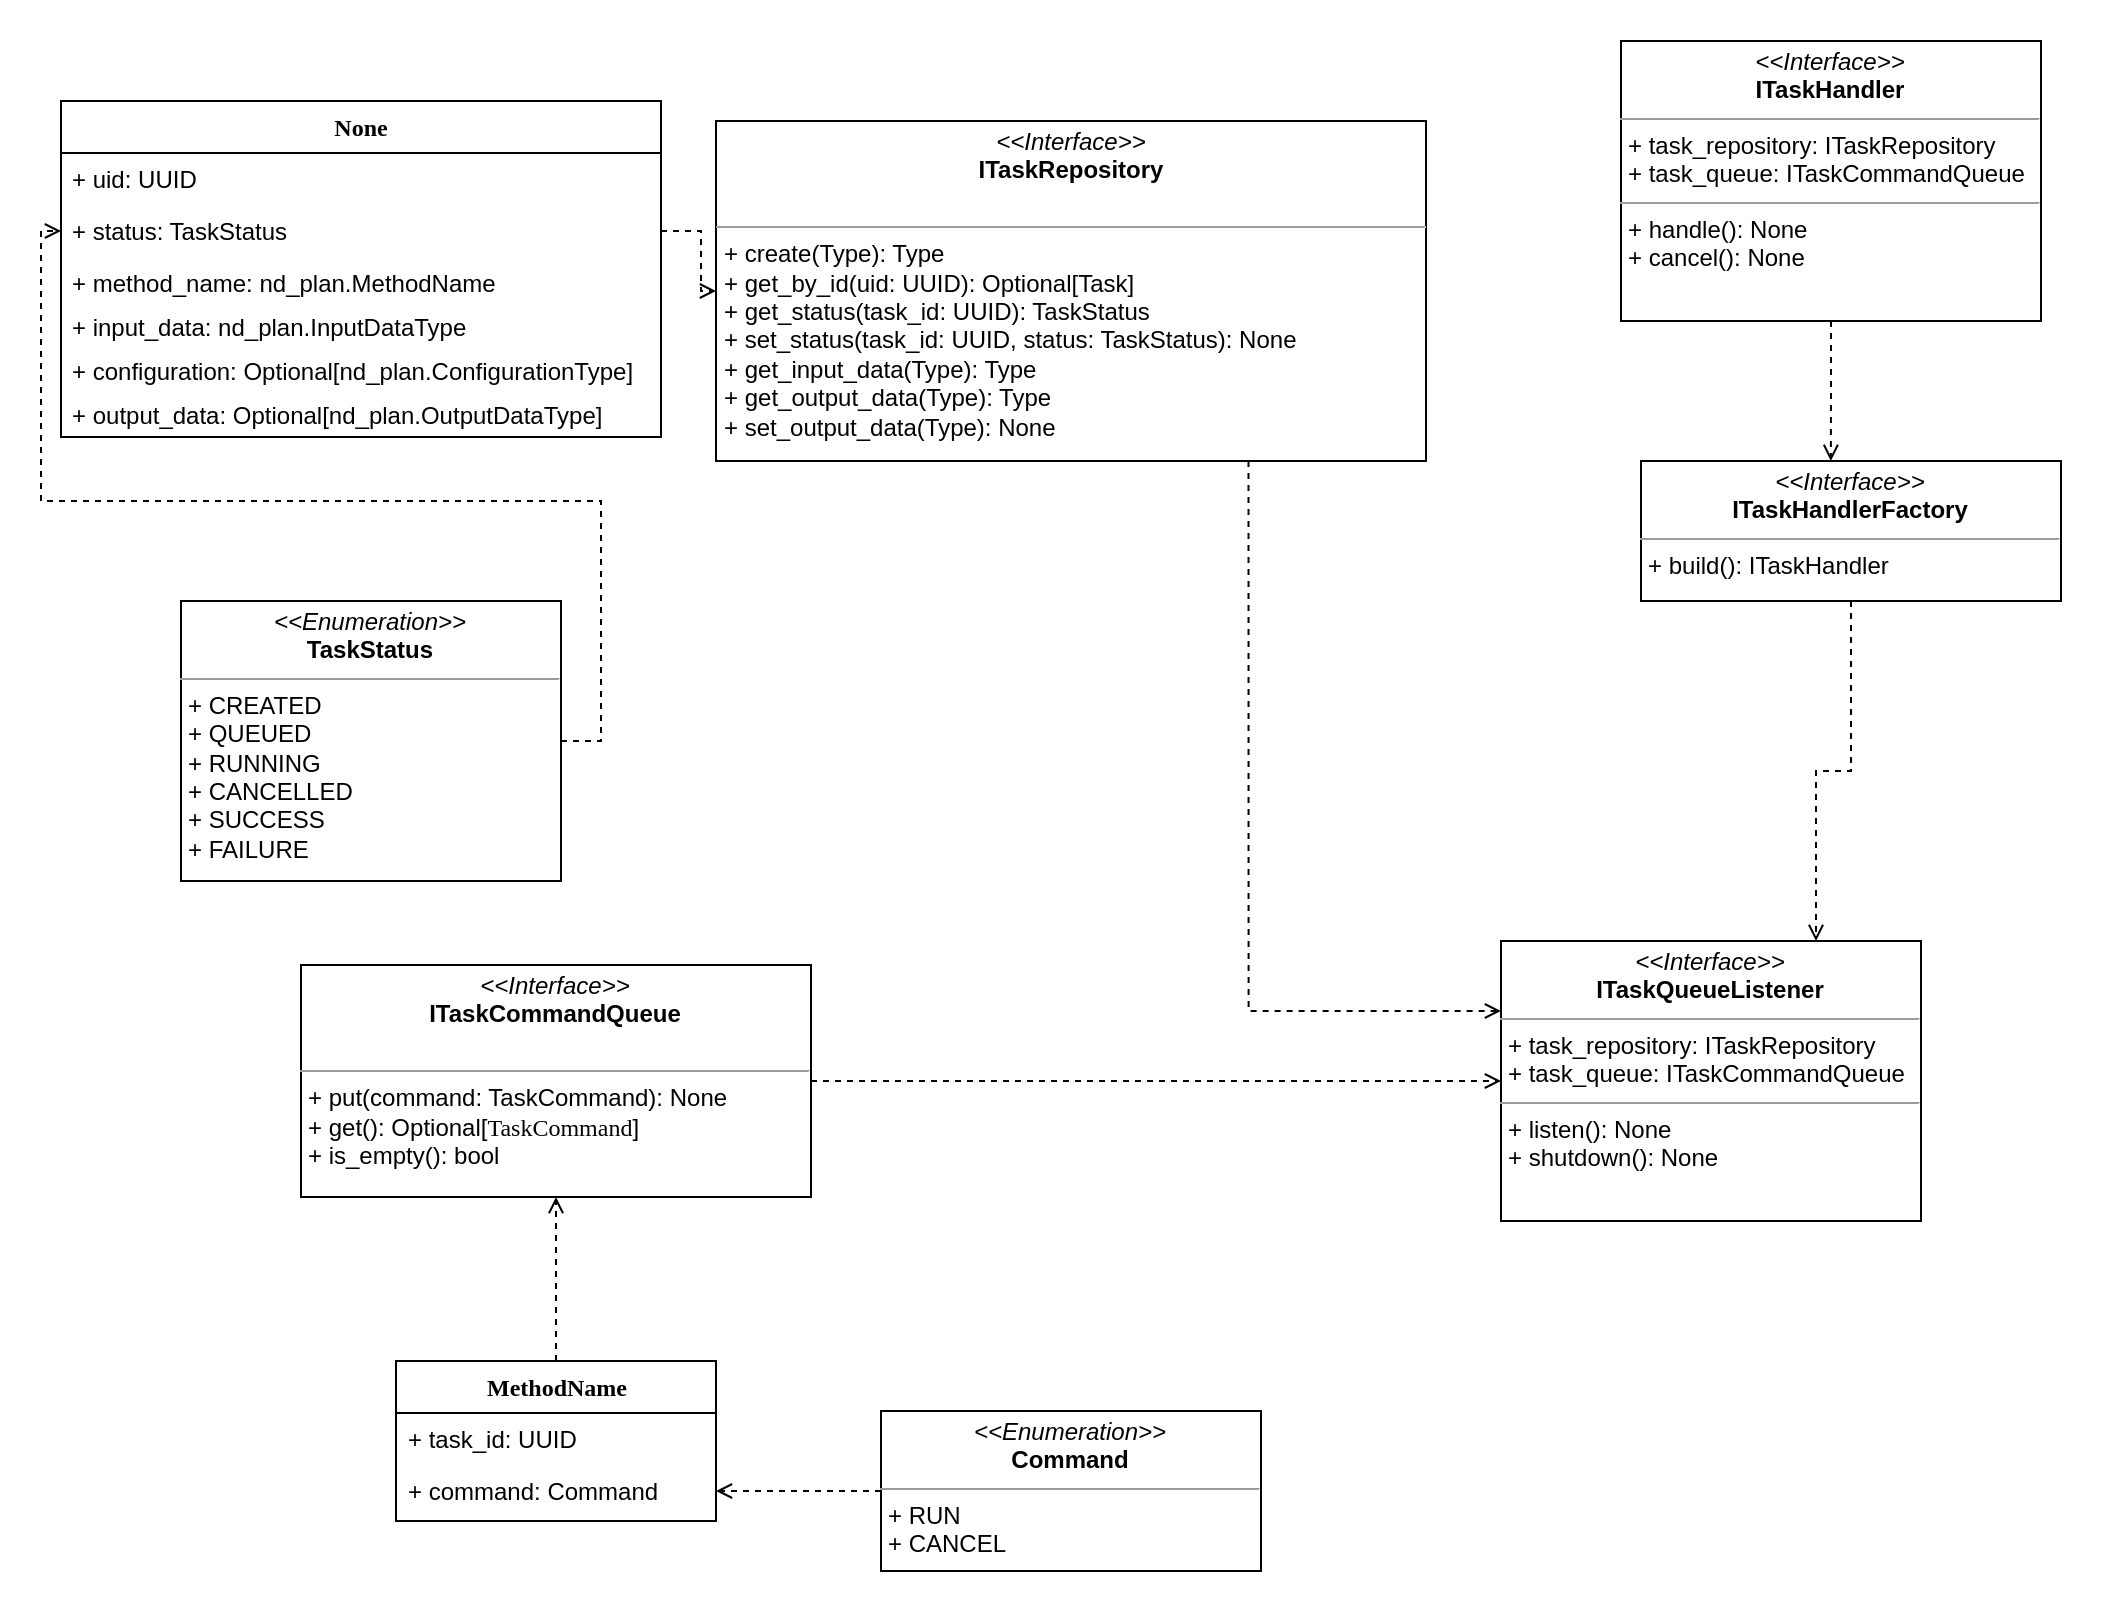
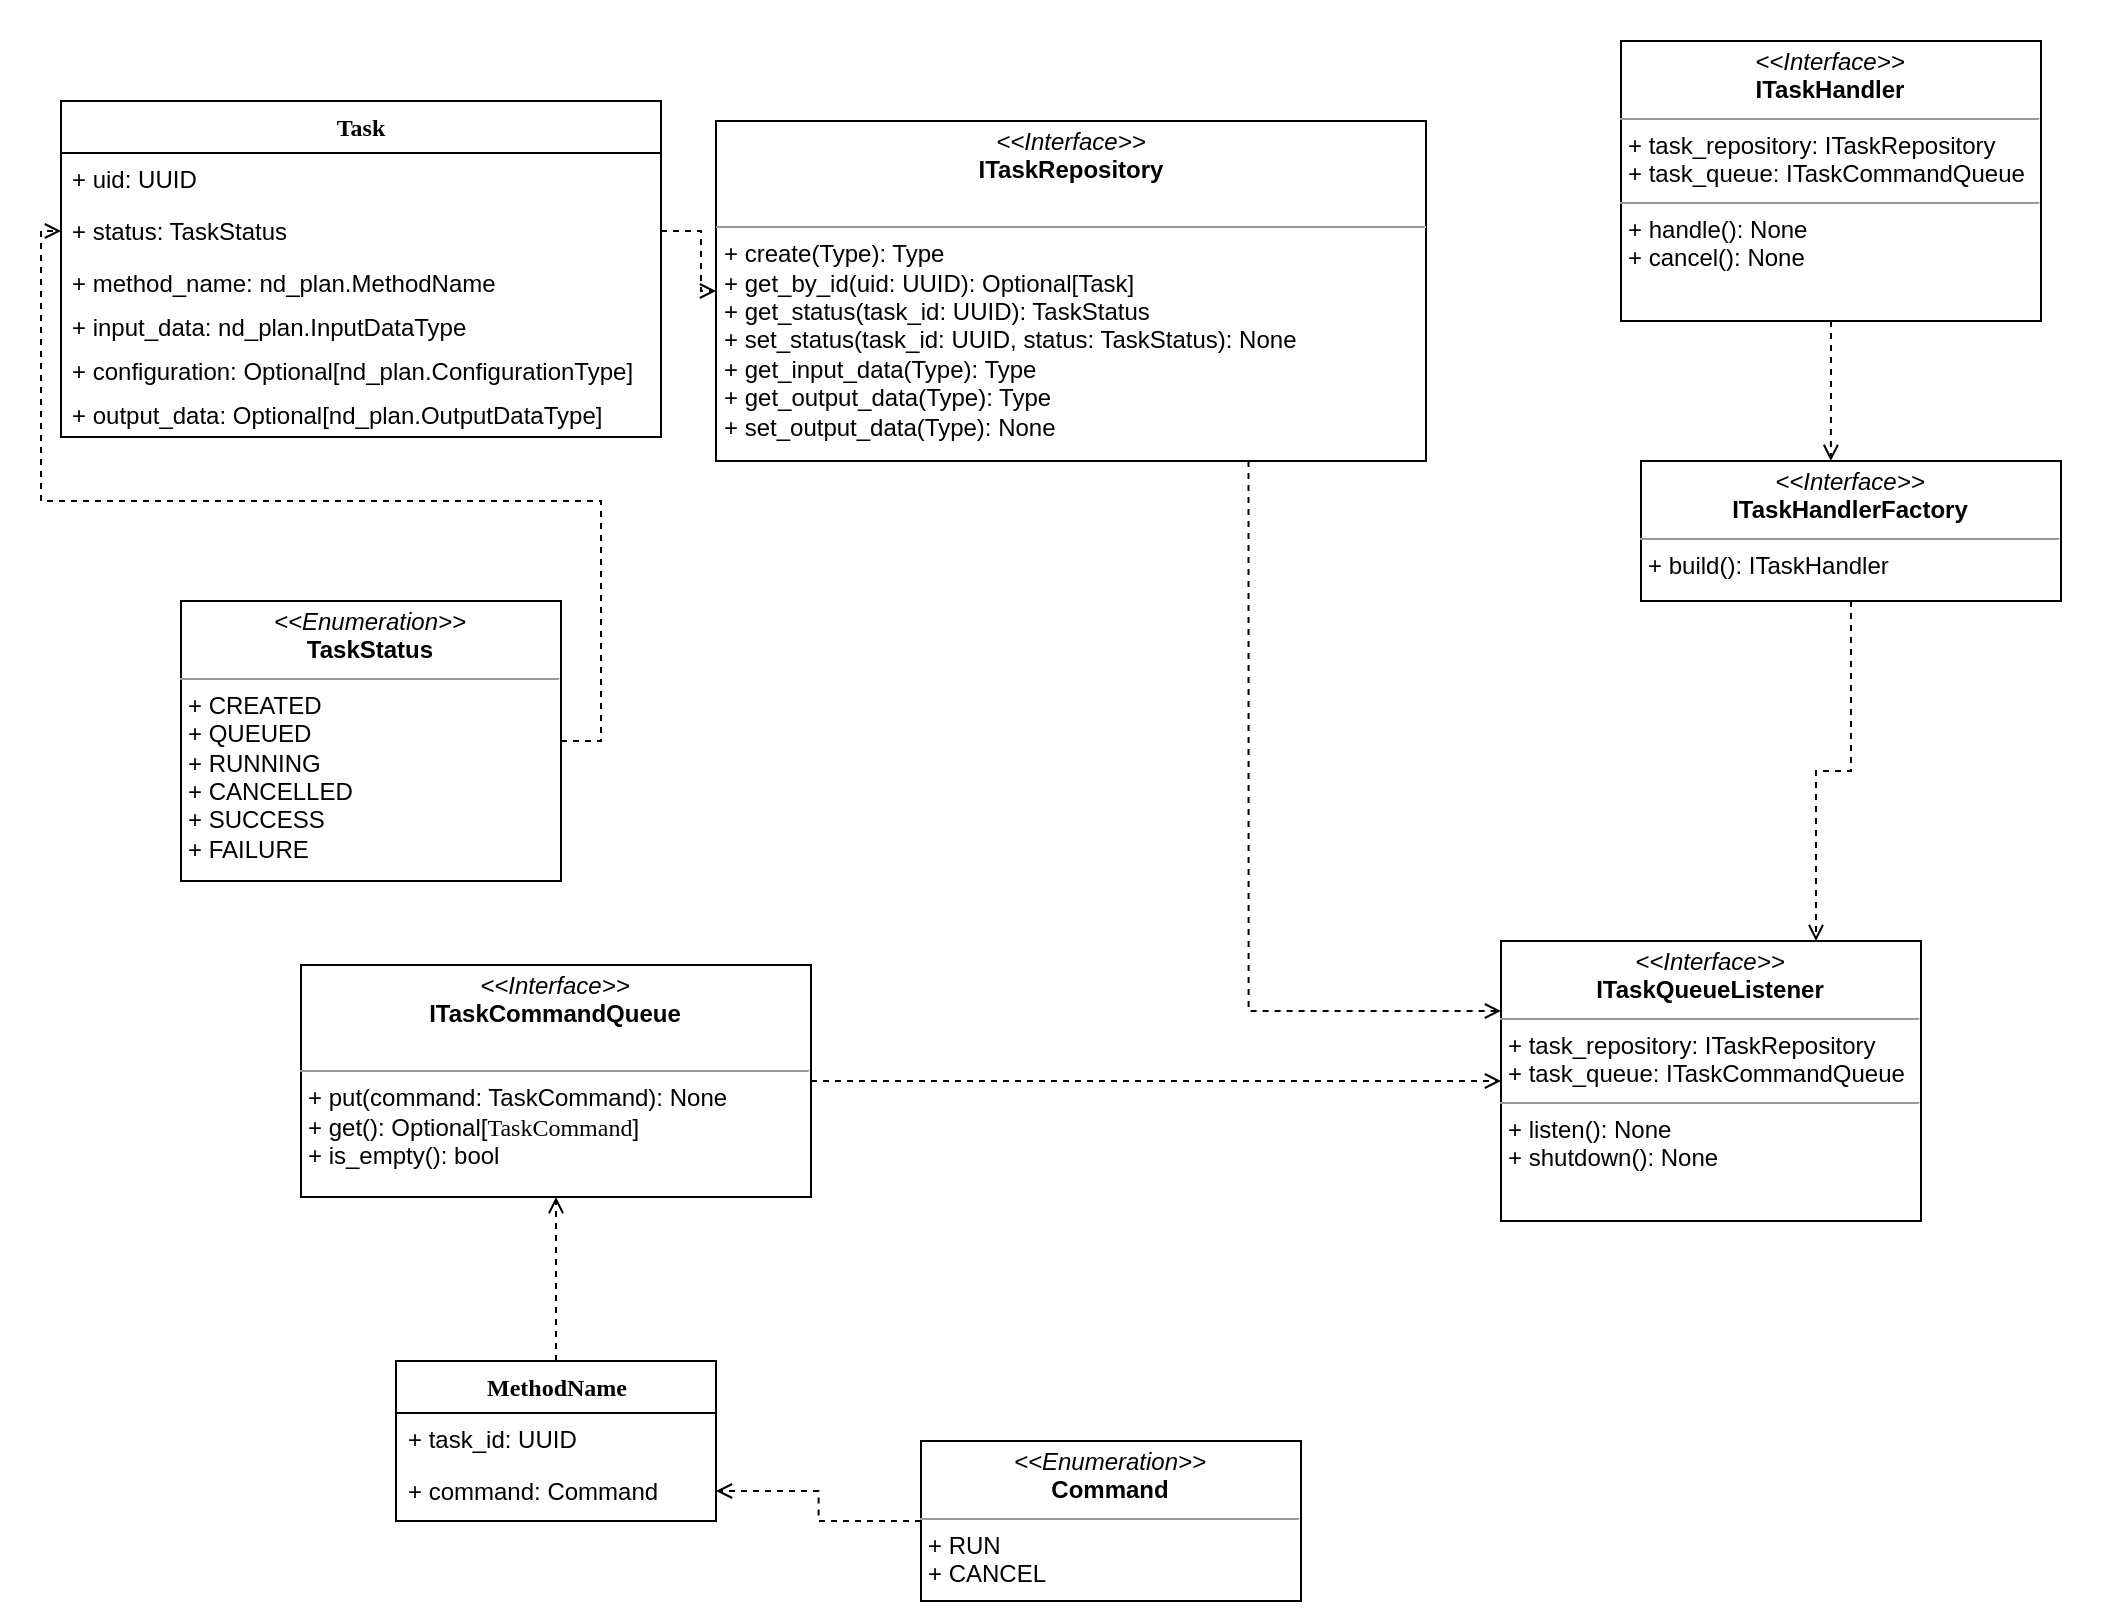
(362, 129) -> (362, 129)
(1071, 1491) -> (1111, 1521)
